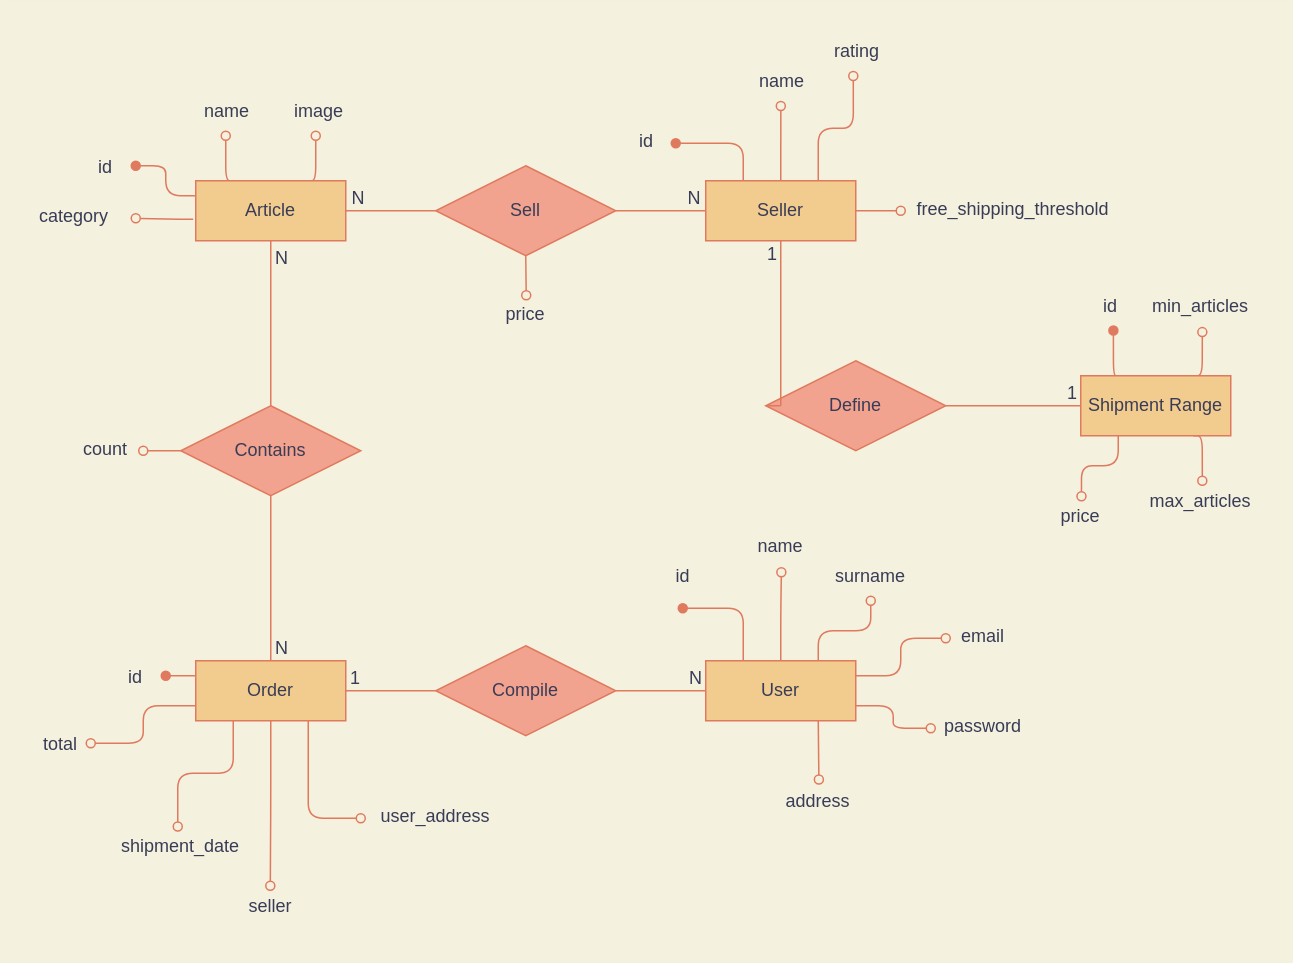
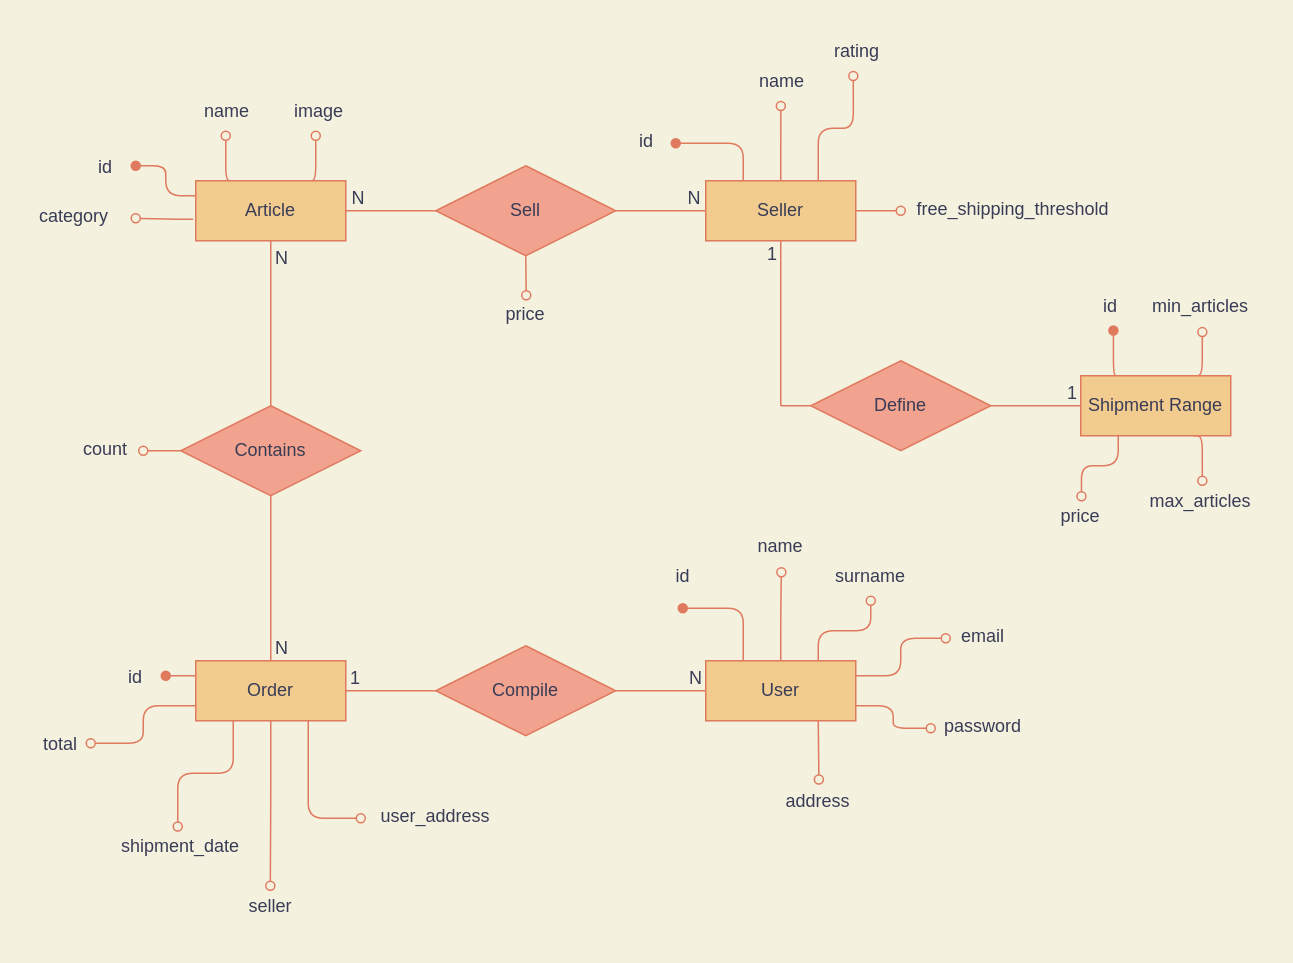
(856, 406) -> (901, 406)
